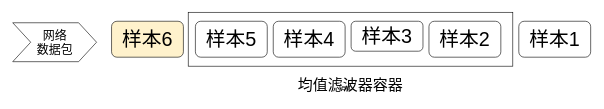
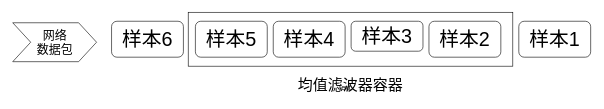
(147, 39) -> (147, 39)
